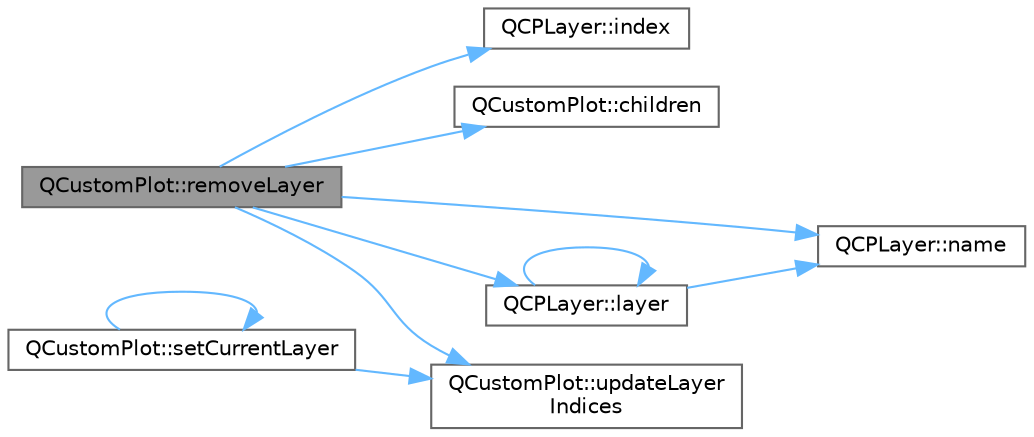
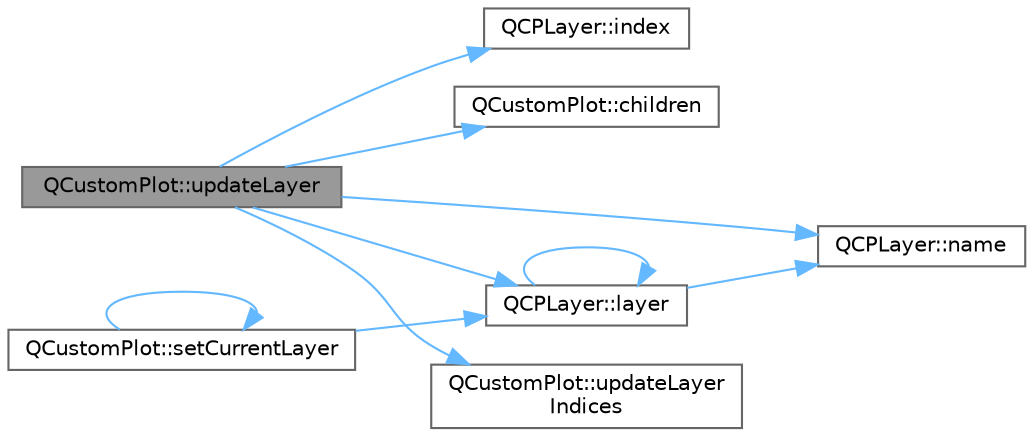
(182, 187) -> (182, 187)
(383, 373) -> (423, 323)
